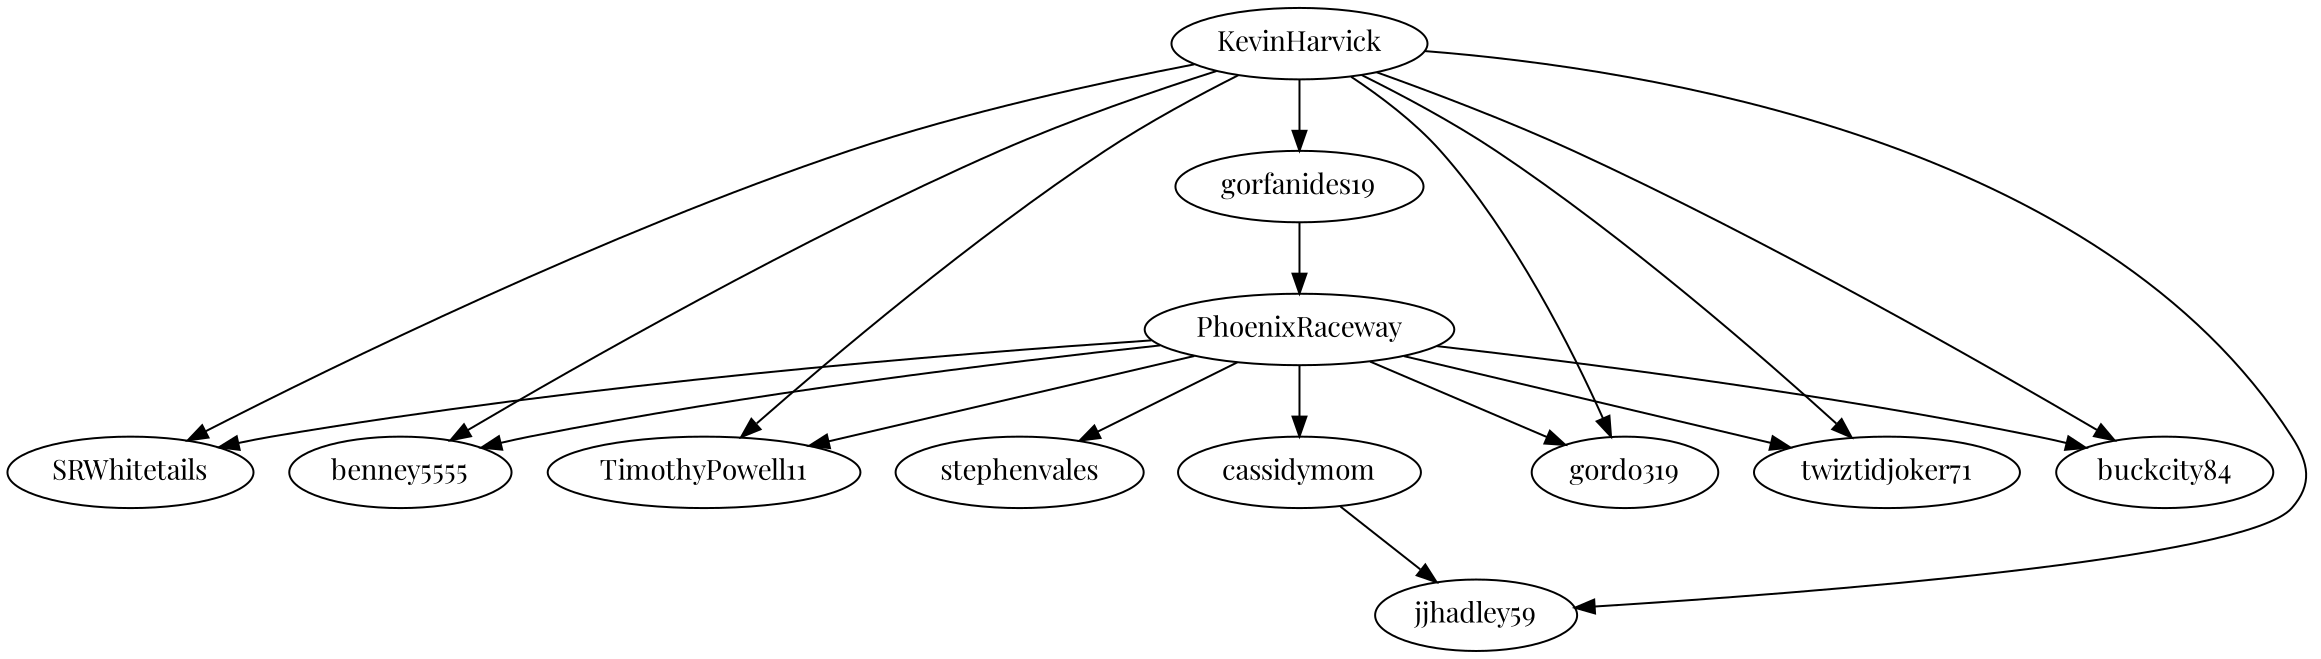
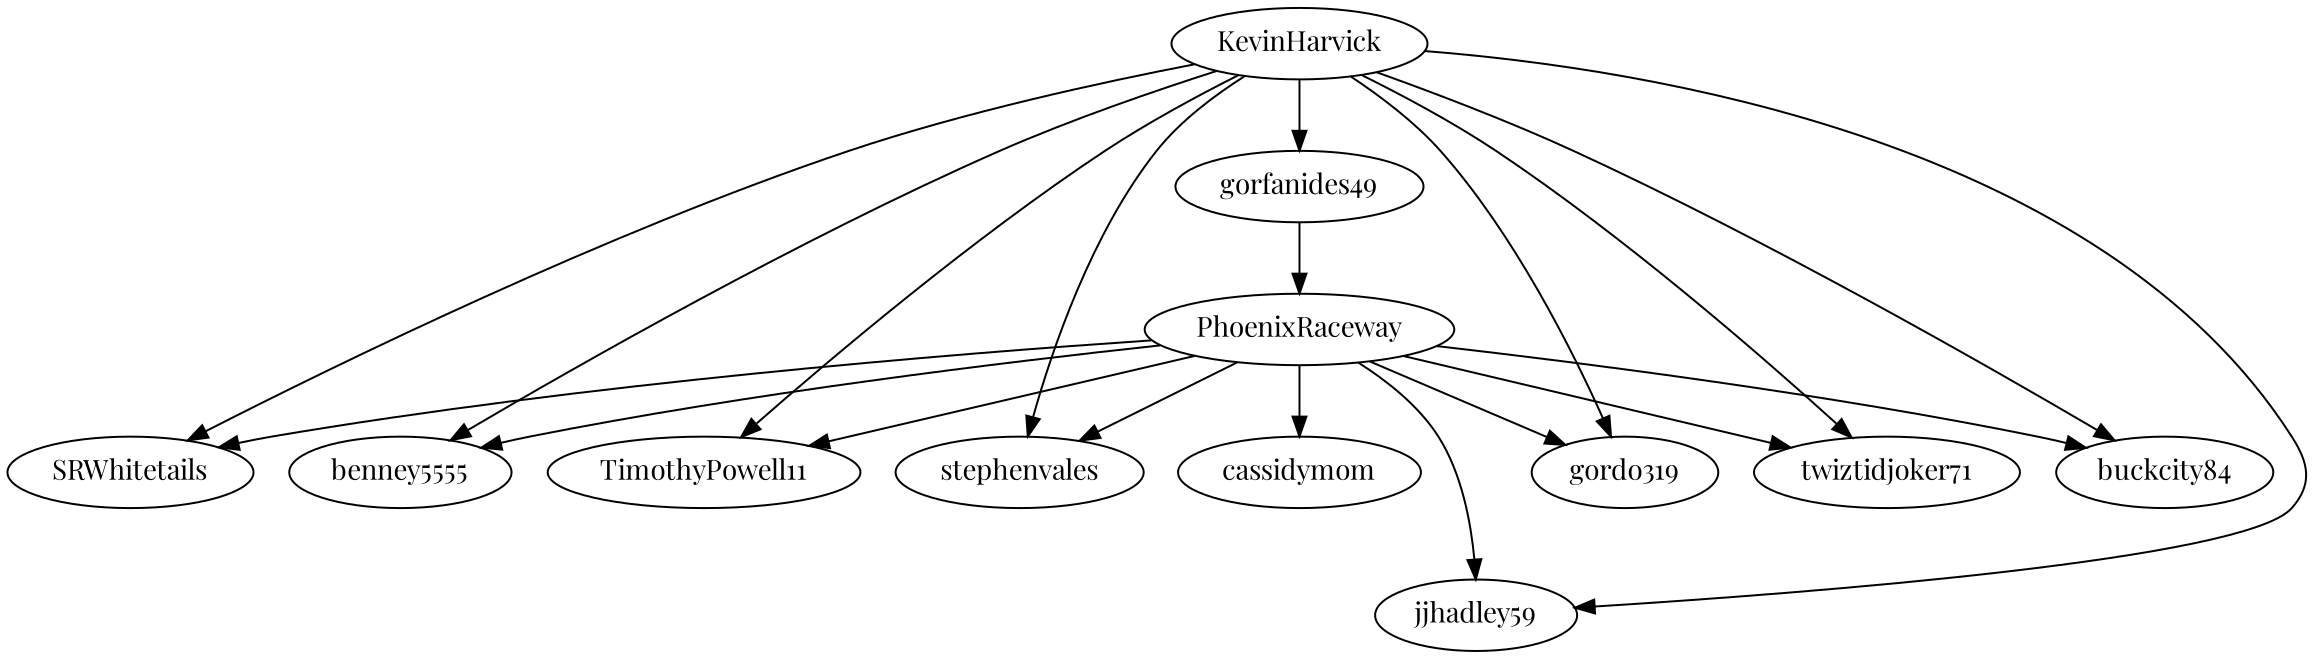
(1299, 187) -> (1299, 187)
none -> (1108, 226)
(1380, 538) -> (1443, 445)
